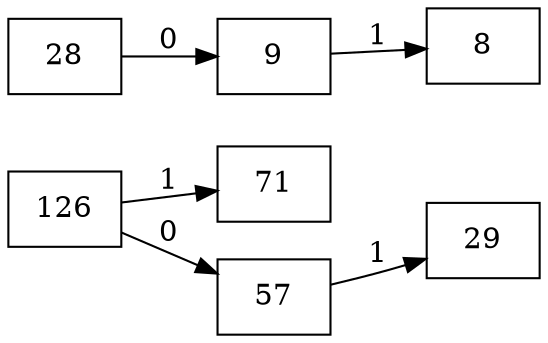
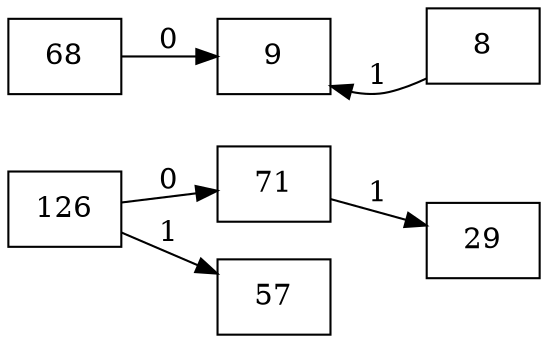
(368, 52) -> (390, 92)
(65, 56) -> (65, 56)
(169, 181) -> (169, 181)
(169, 233) -> (169, 233)
(368, 275) -> (368, 209)
